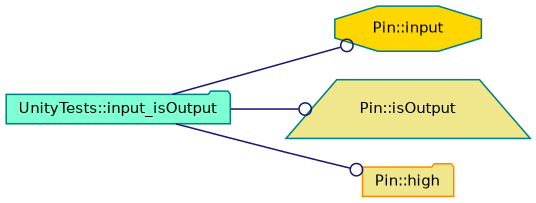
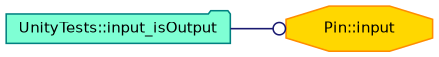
(408, 29) -> (359, 29)
(408, 109) -> none
(408, 182) -> none
